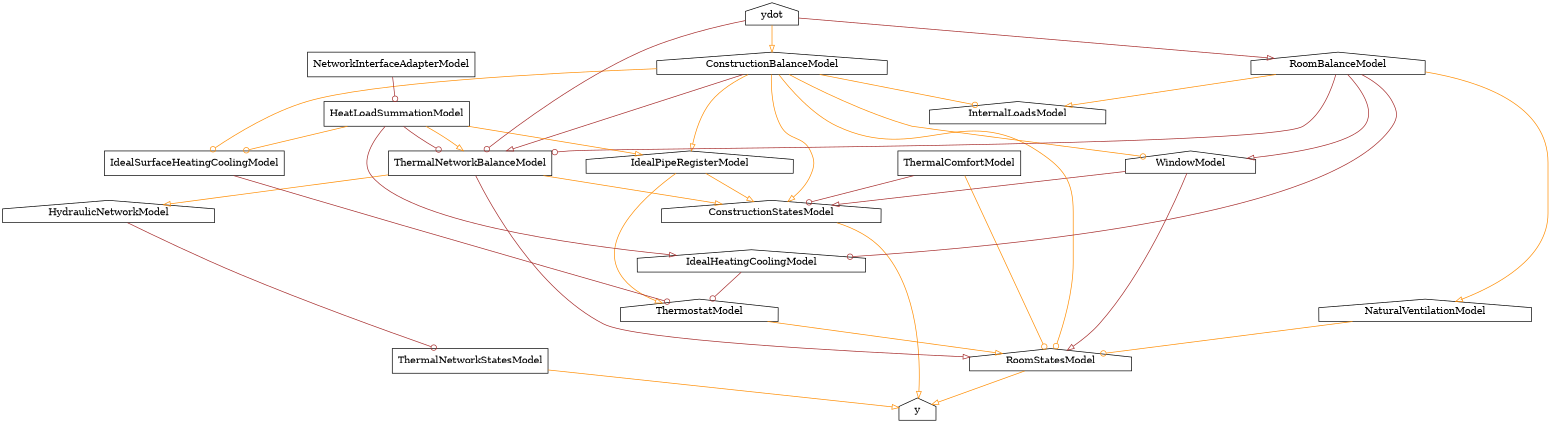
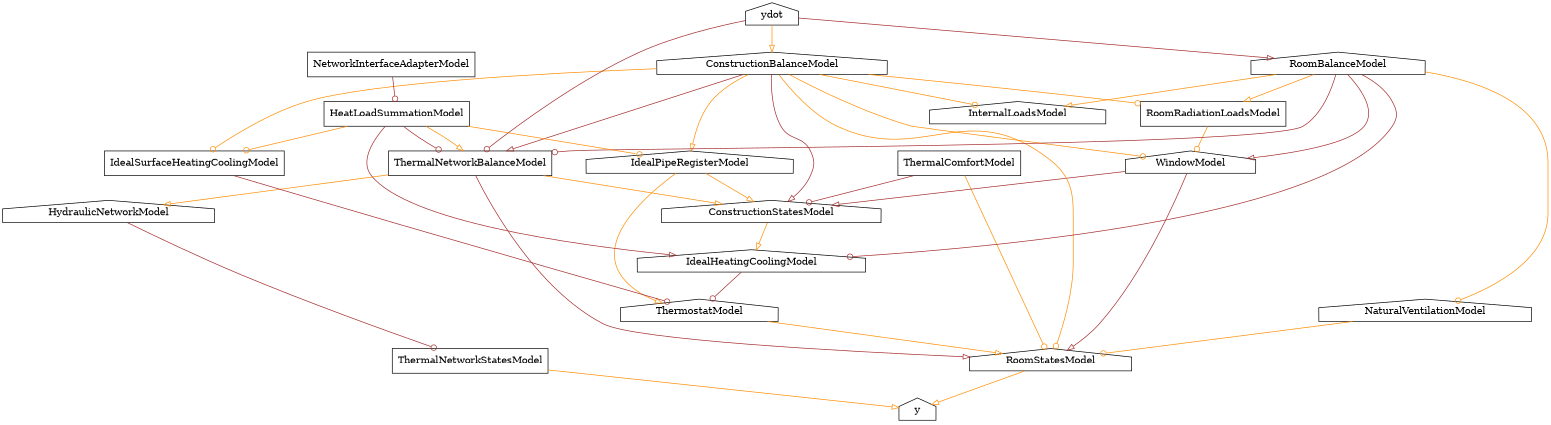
none -> (1213, 114)
(796, 138) -> (796, 138)
(556, 141) -> (556, 141)
(1548, 170) -> (1548, 170)
(906, 291) -> (763, 233)
